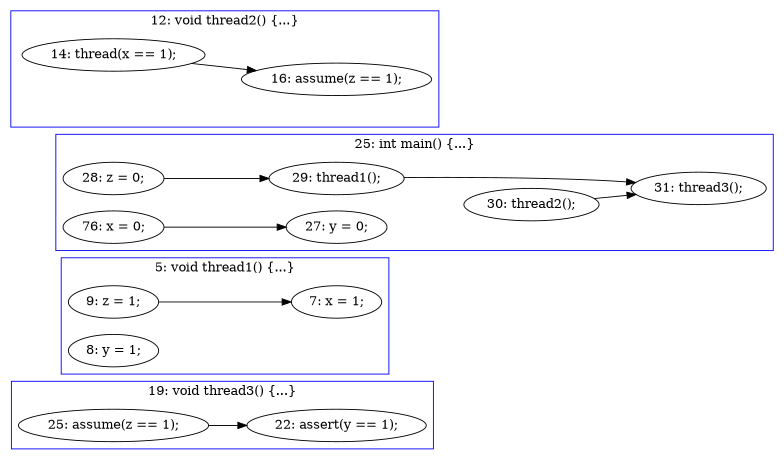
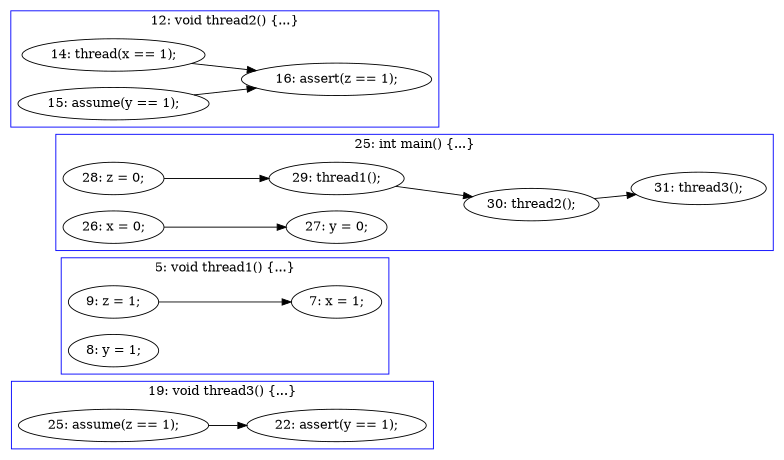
(337, 79) -> (337, 79)
none -> (114, 104)
(515, 178) -> (430, 191)
(114, 227) -> (114, 227)
